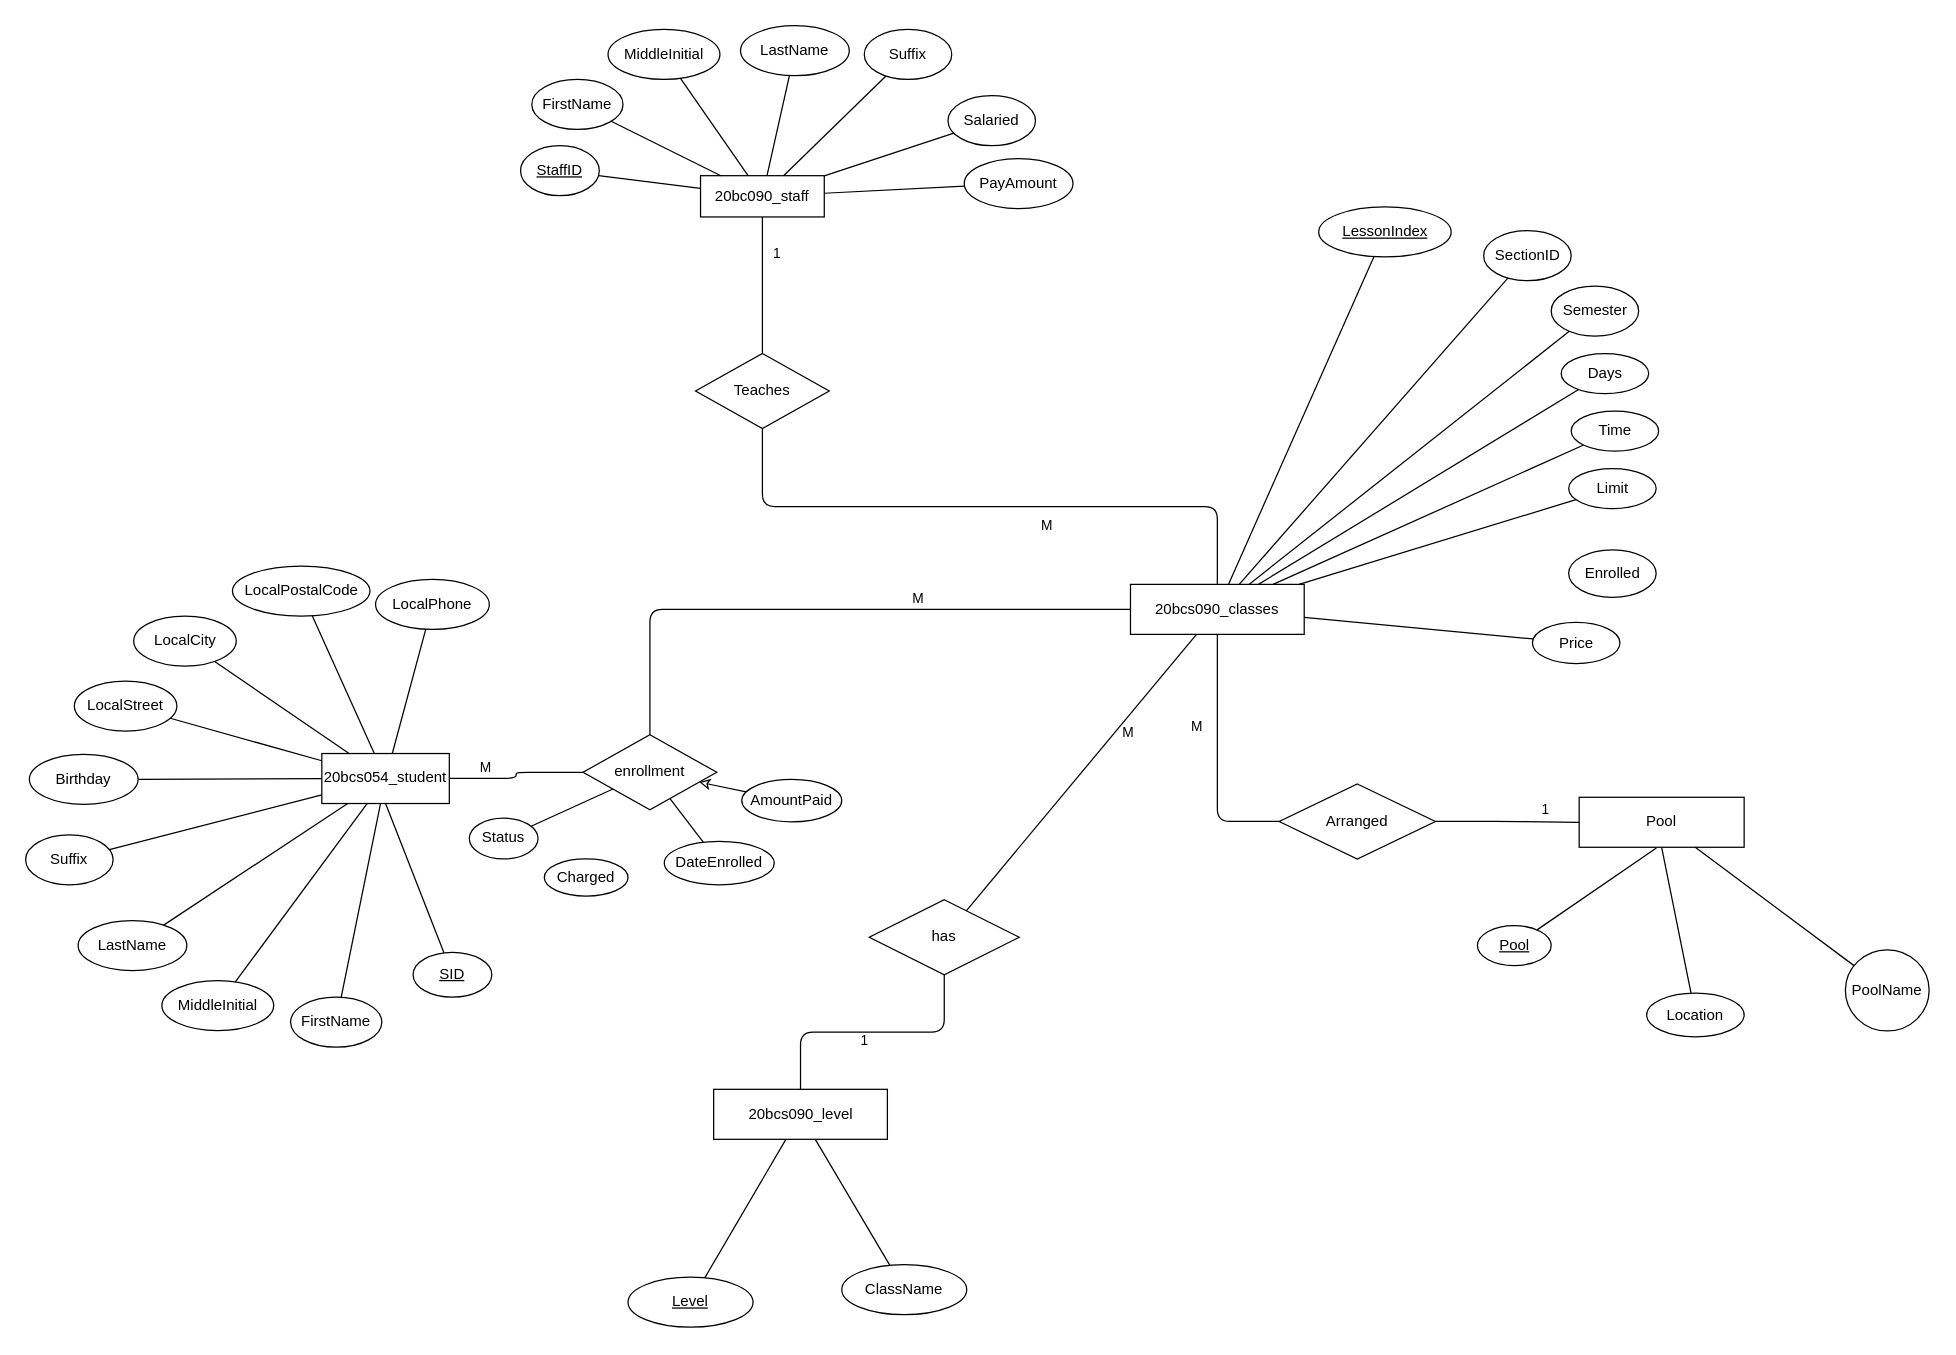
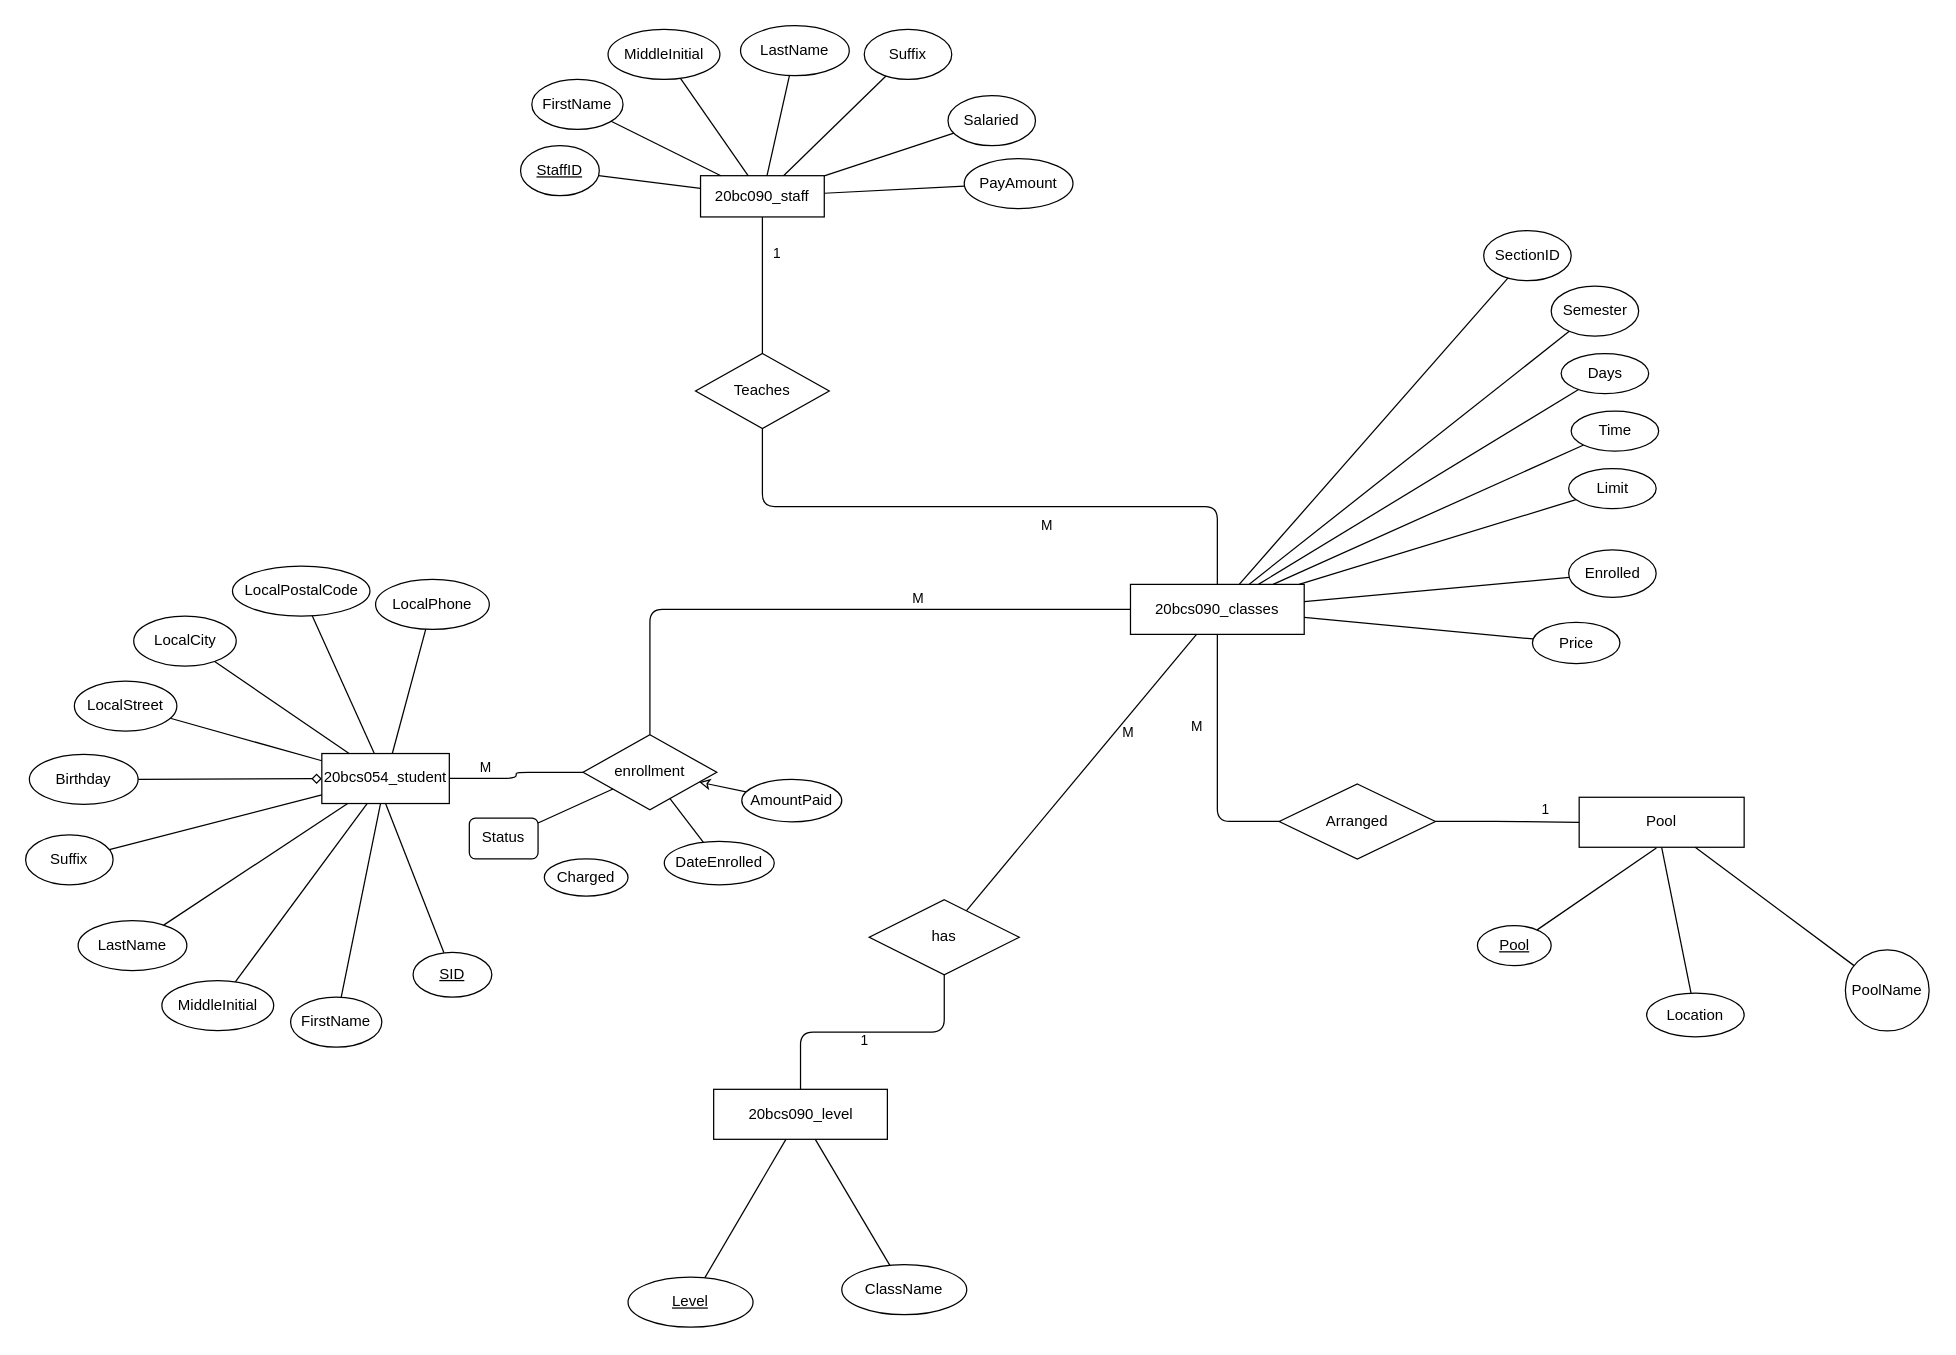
(1385, 232) -> none
(1301, 420) -> none
none -> (1437, 589)
(316, 779) -> (311, 779)
(504, 839) -> (504, 839)
